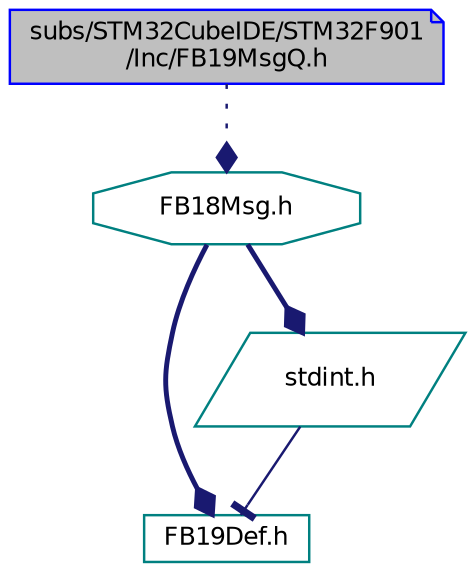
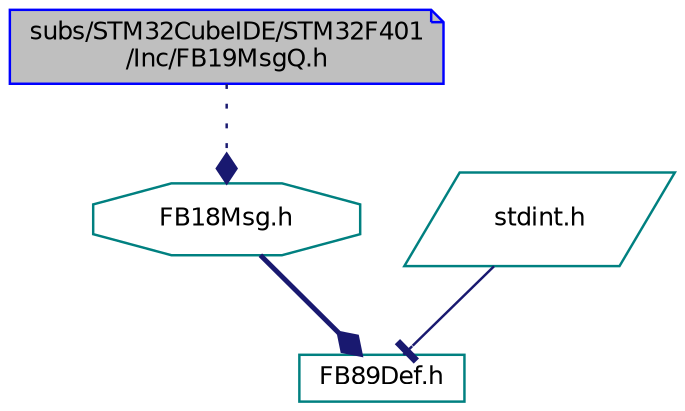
(227, 47) -> (227, 47)
(267, 276) -> none
(227, 539) -> (382, 378)
